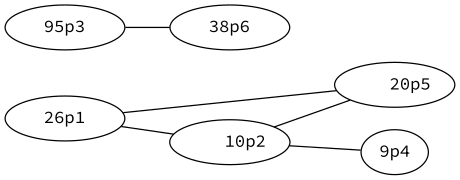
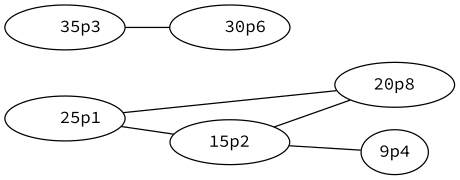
(65, 27) -> (65, 27)
(230, 27) -> (230, 27)
(395, 85) -> (395, 85)
(65, 118) -> (65, 118)
(230, 142) -> (230, 142)
